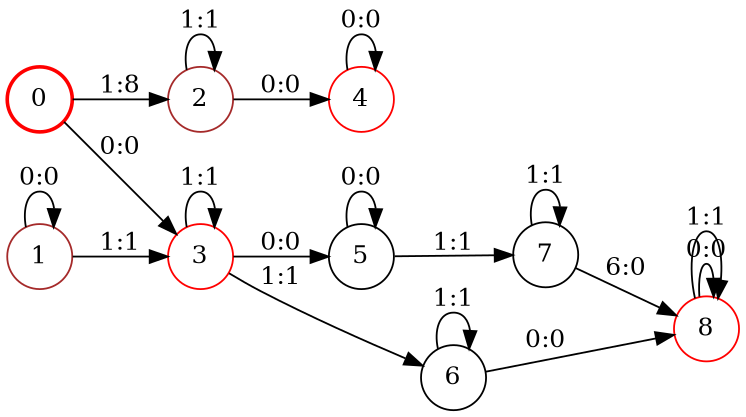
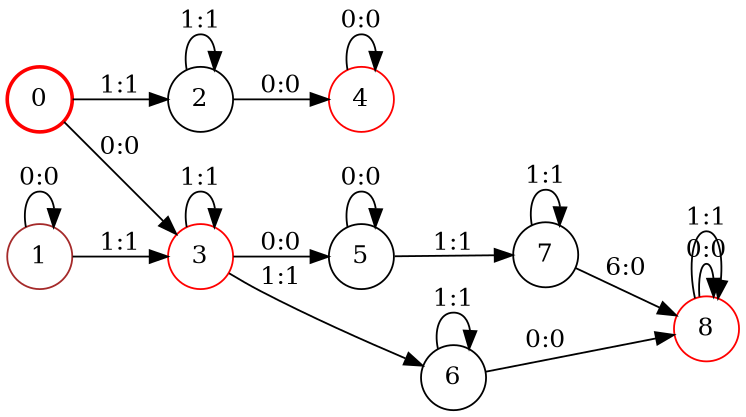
(120, 86) -> (120, 86)
(201, 99) -> (201, 99)
